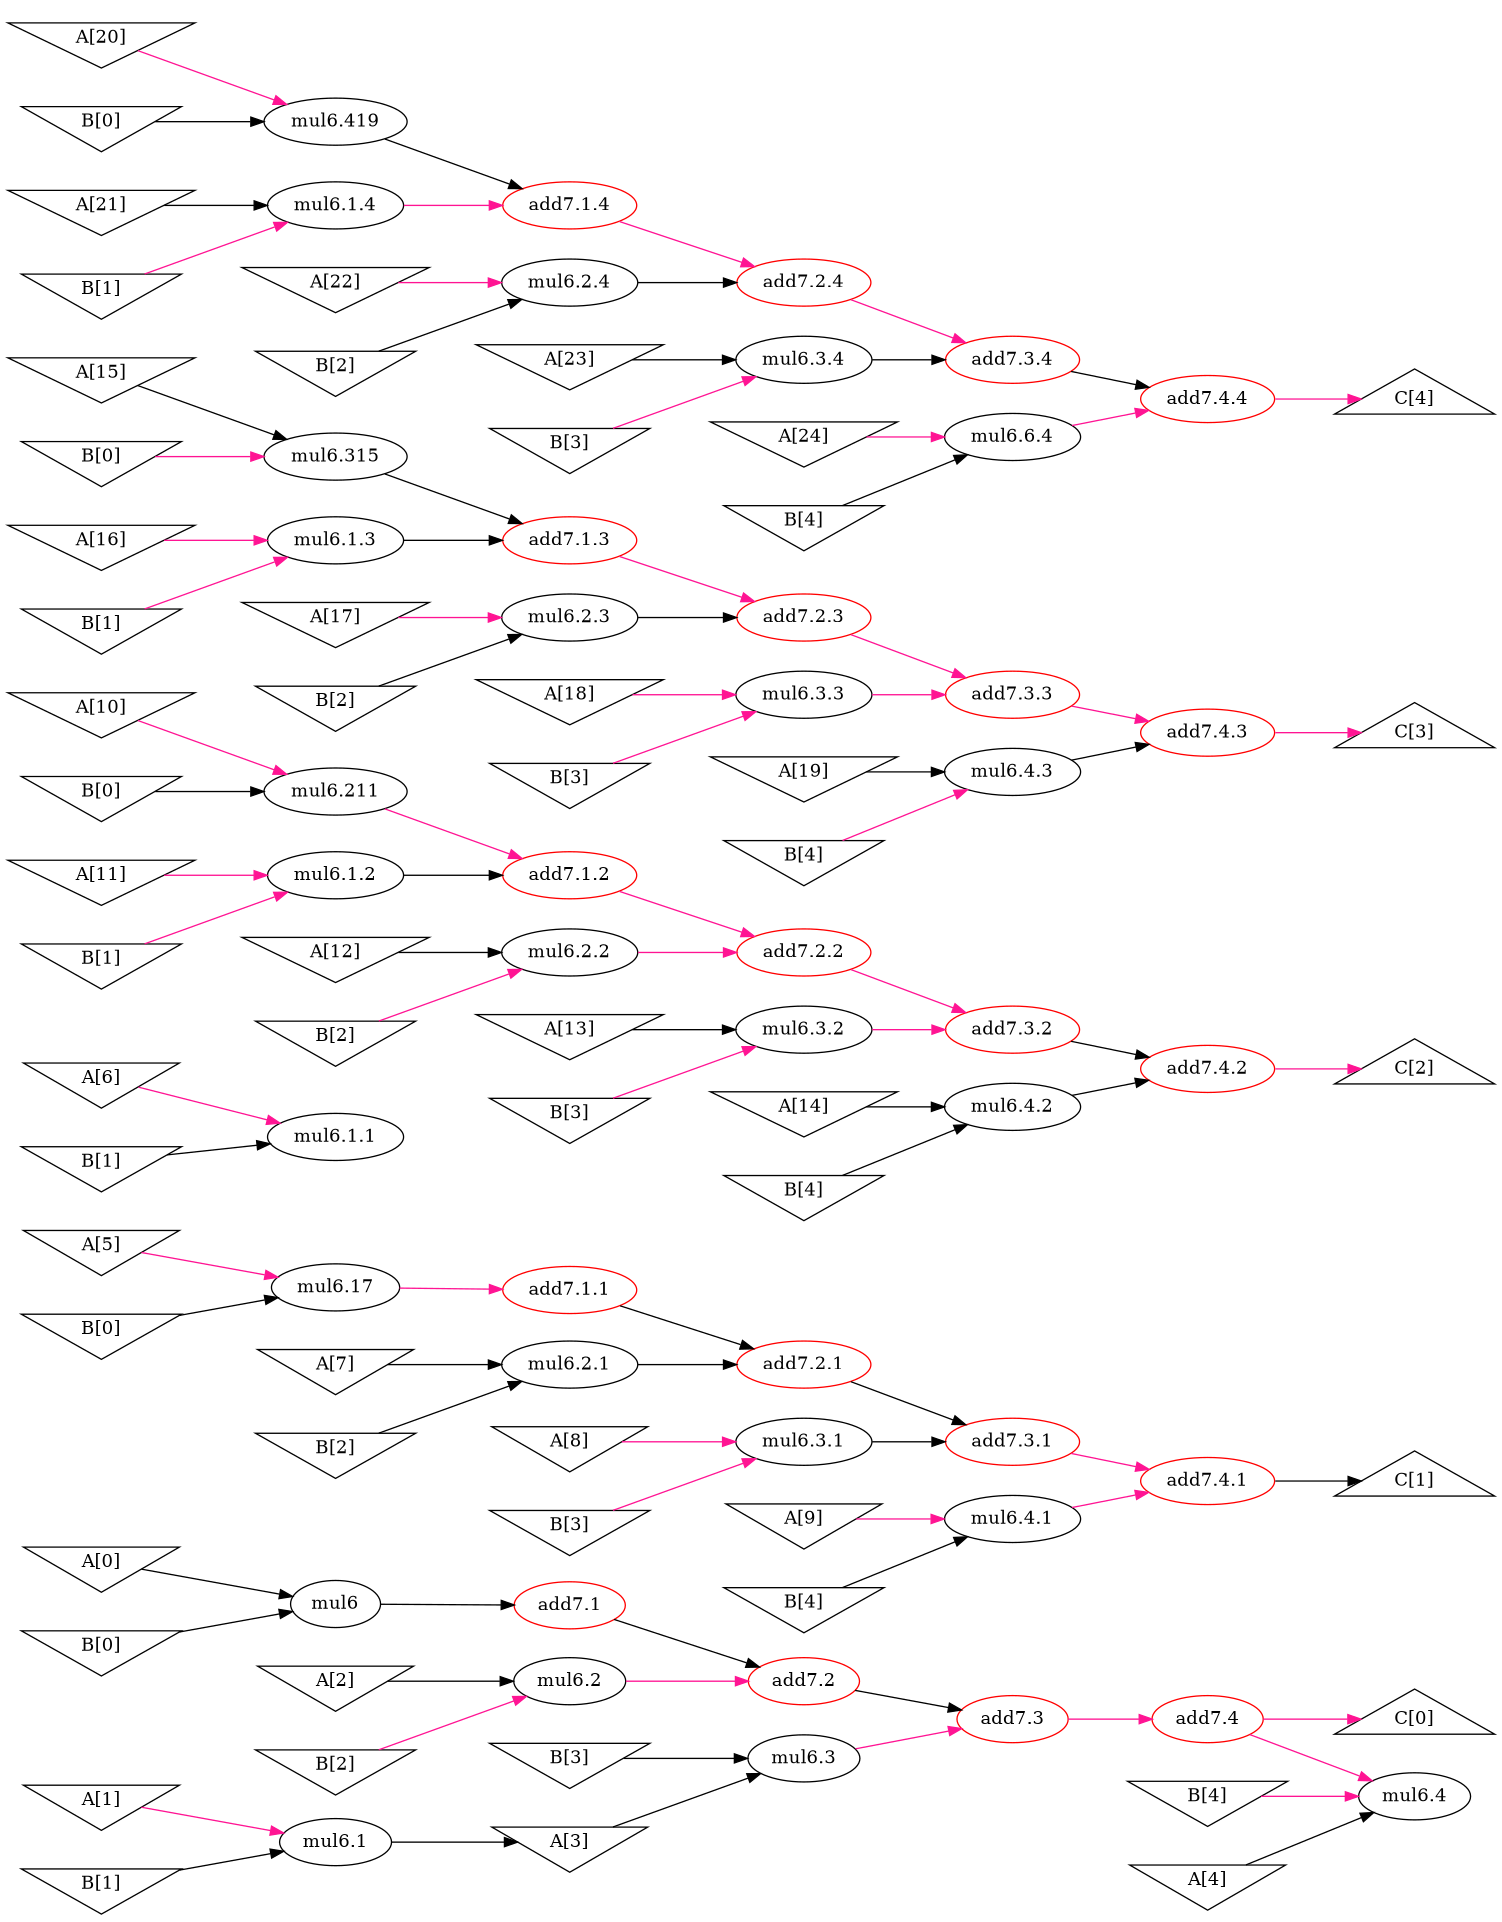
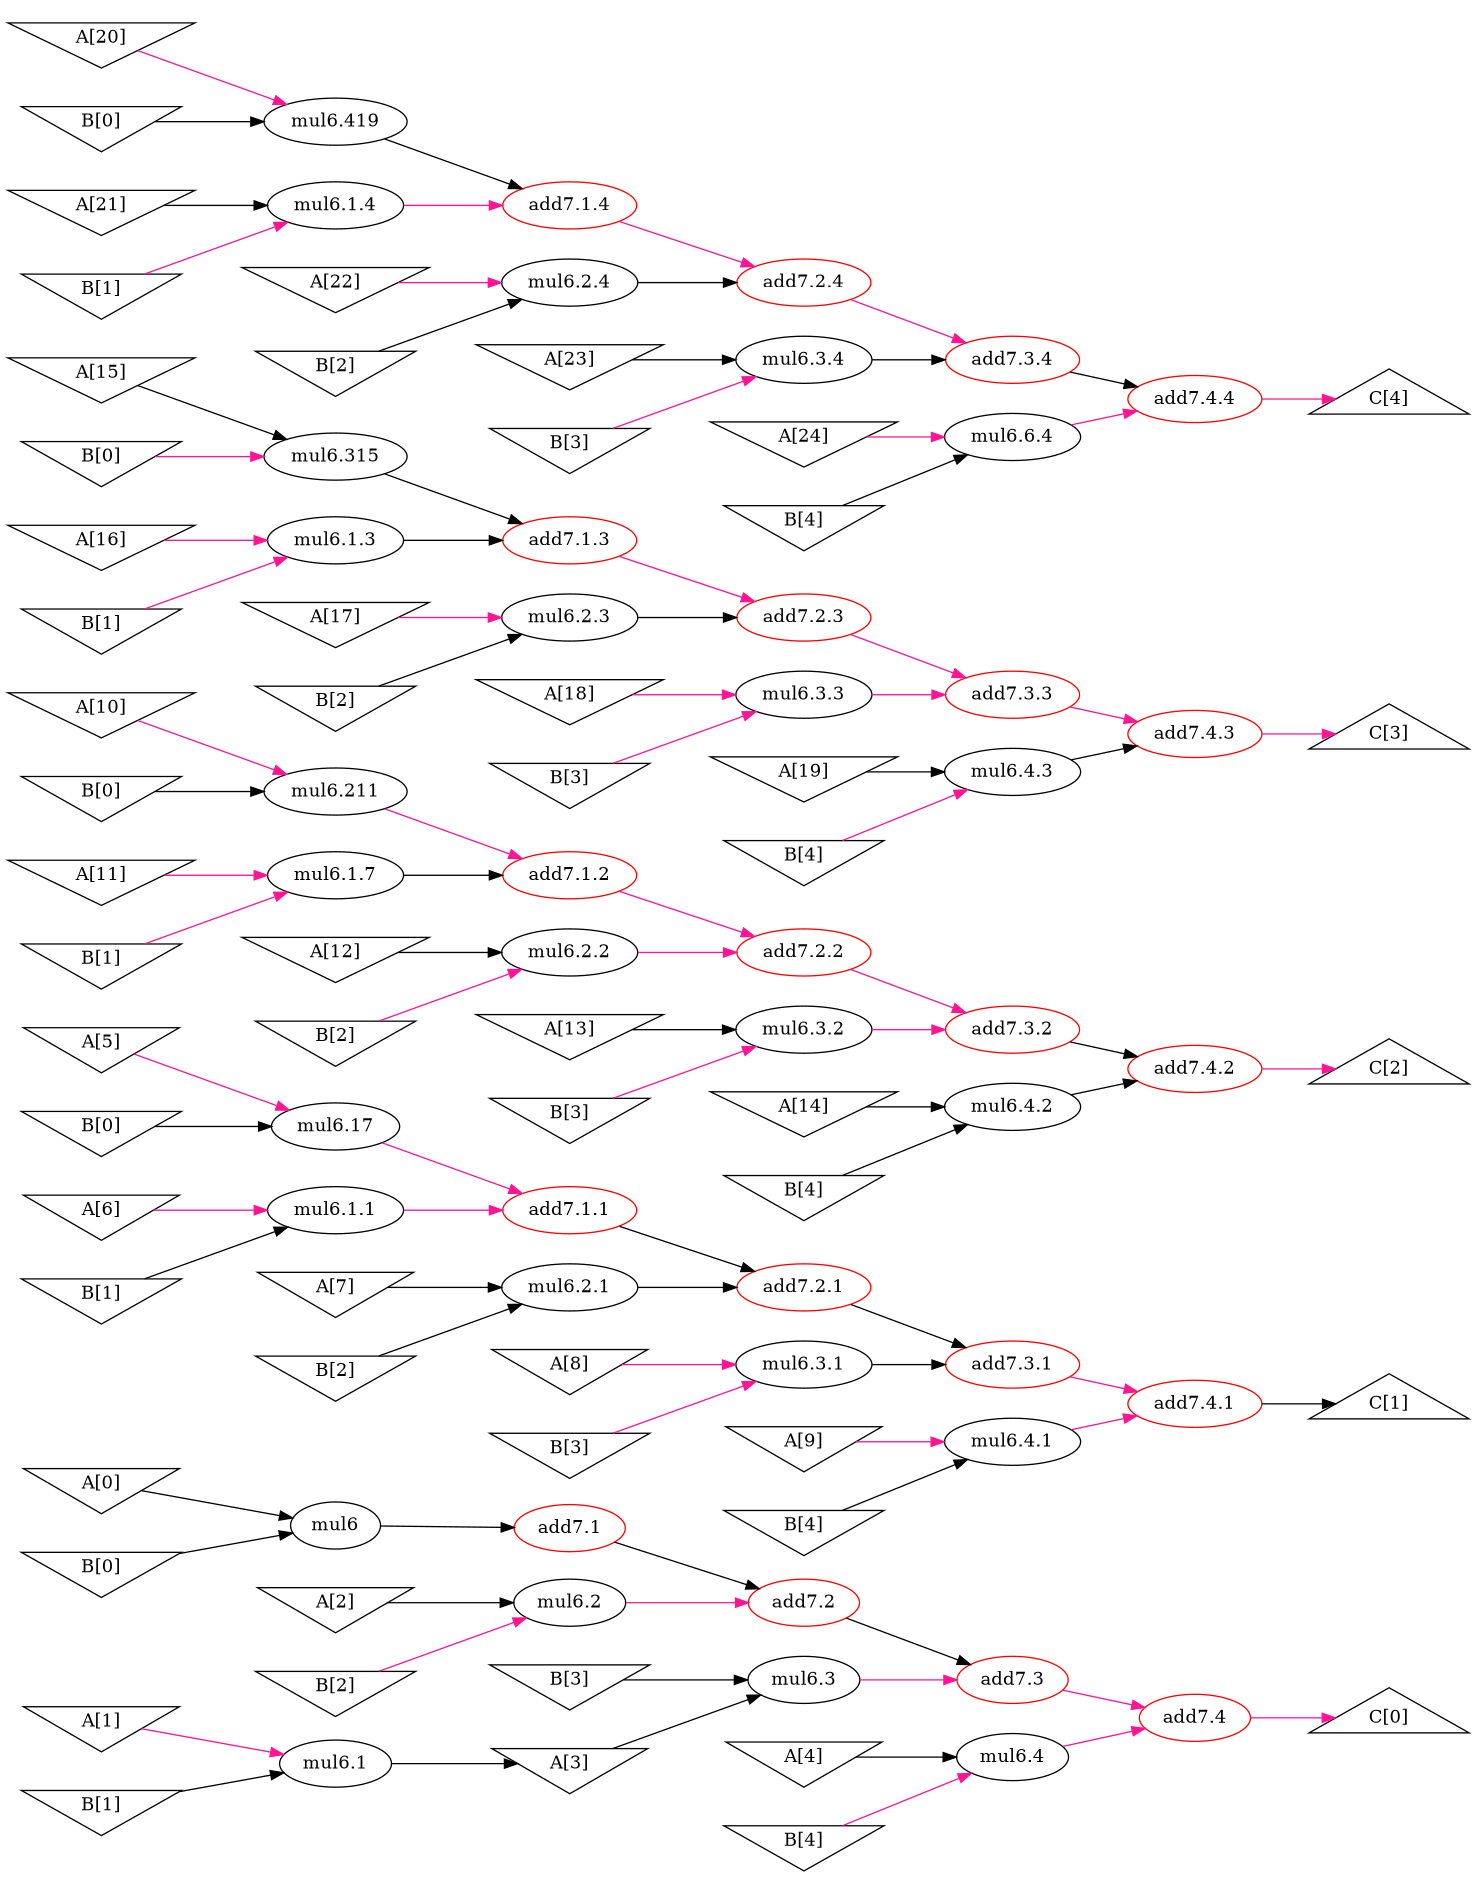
(336, 875) -> (336, 875)
none -> (446, 1210)
(1305, 1755) -> (1098, 1739)
